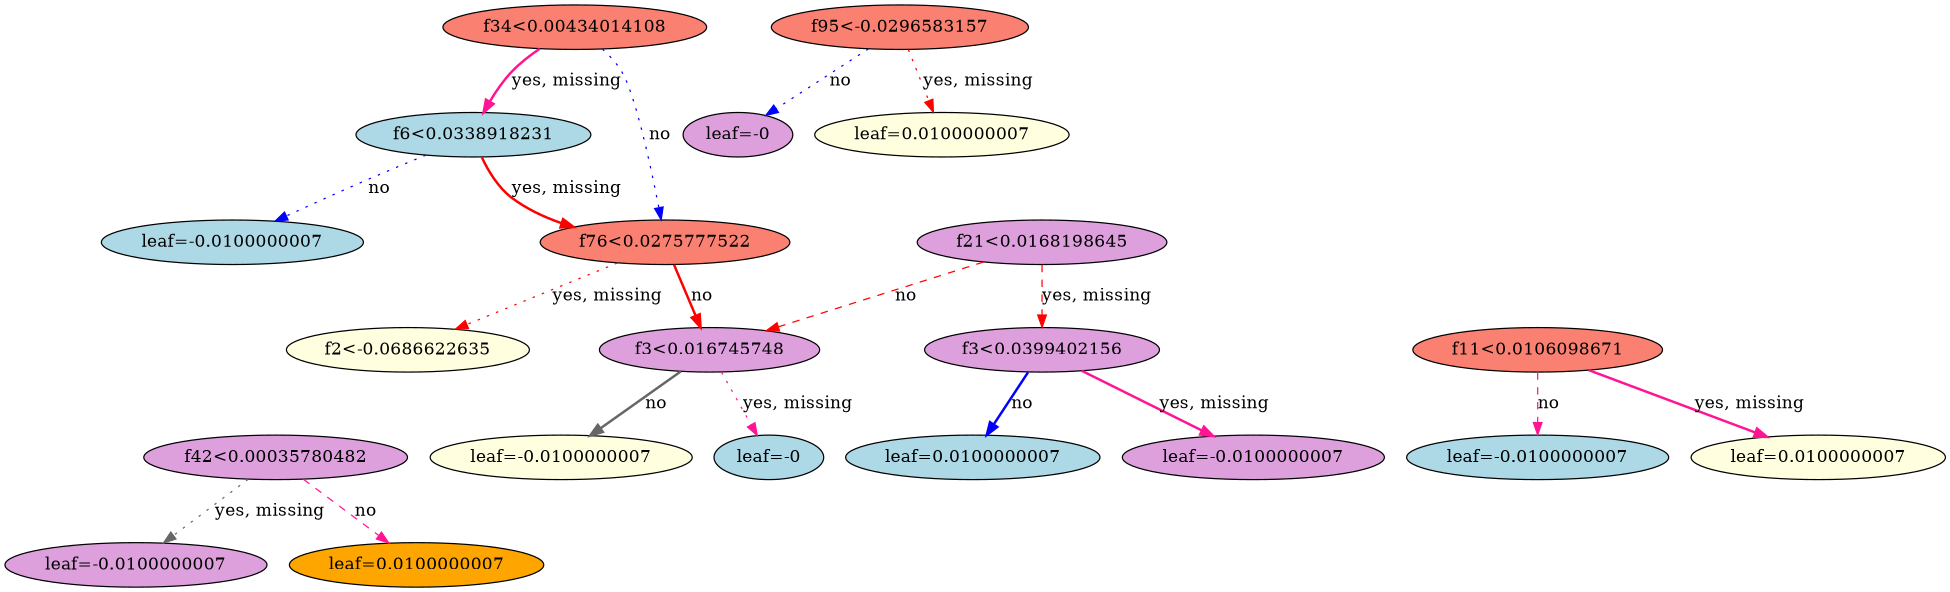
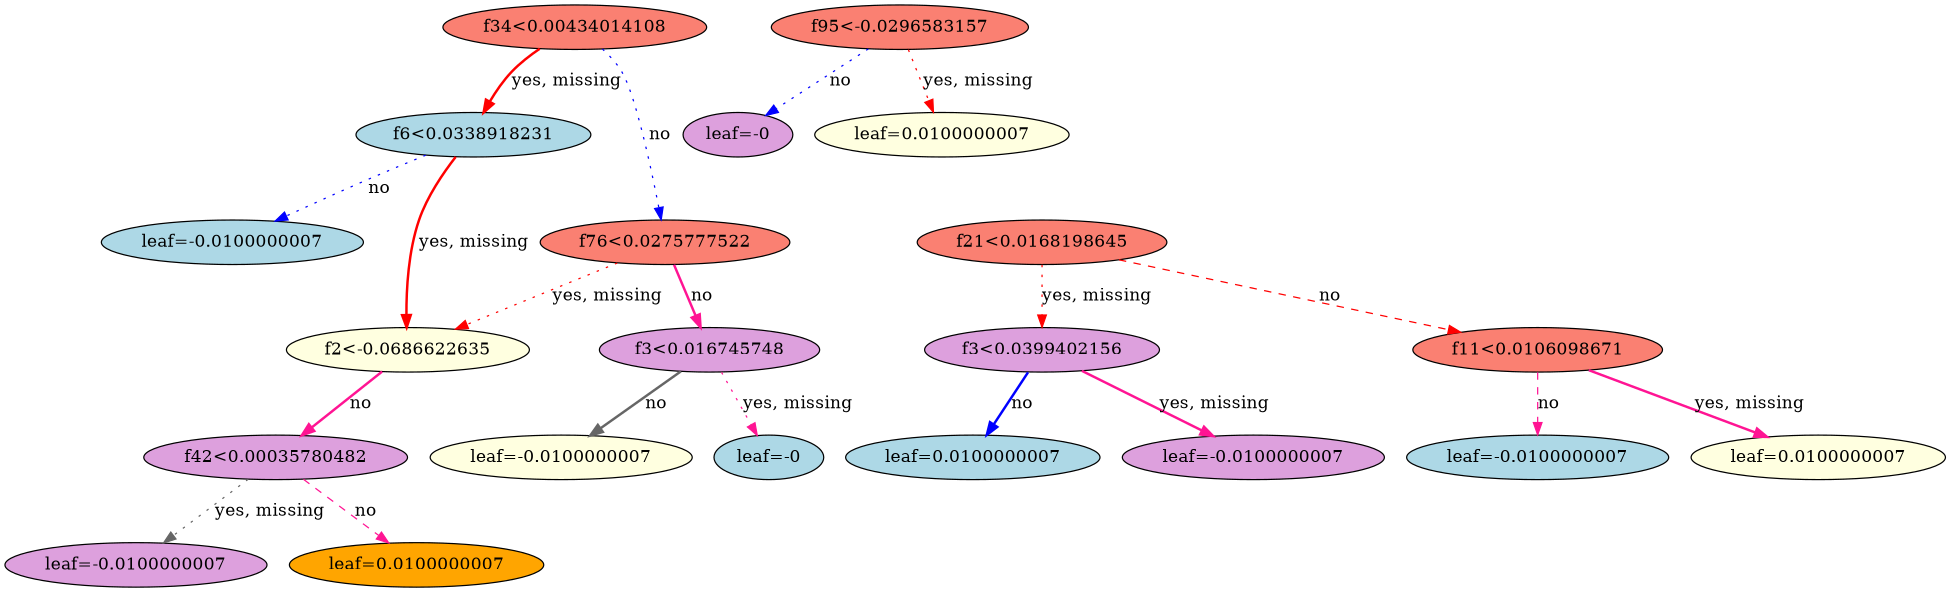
(511, 72) -> (511, 72)
(514, 199) -> (416, 231)
(1042, 242) -> (1042, 242)
(685, 290) -> (685, 290)
(1042, 290) -> (1042, 290)
(881, 294) -> (1284, 295)
none -> (347, 400)
